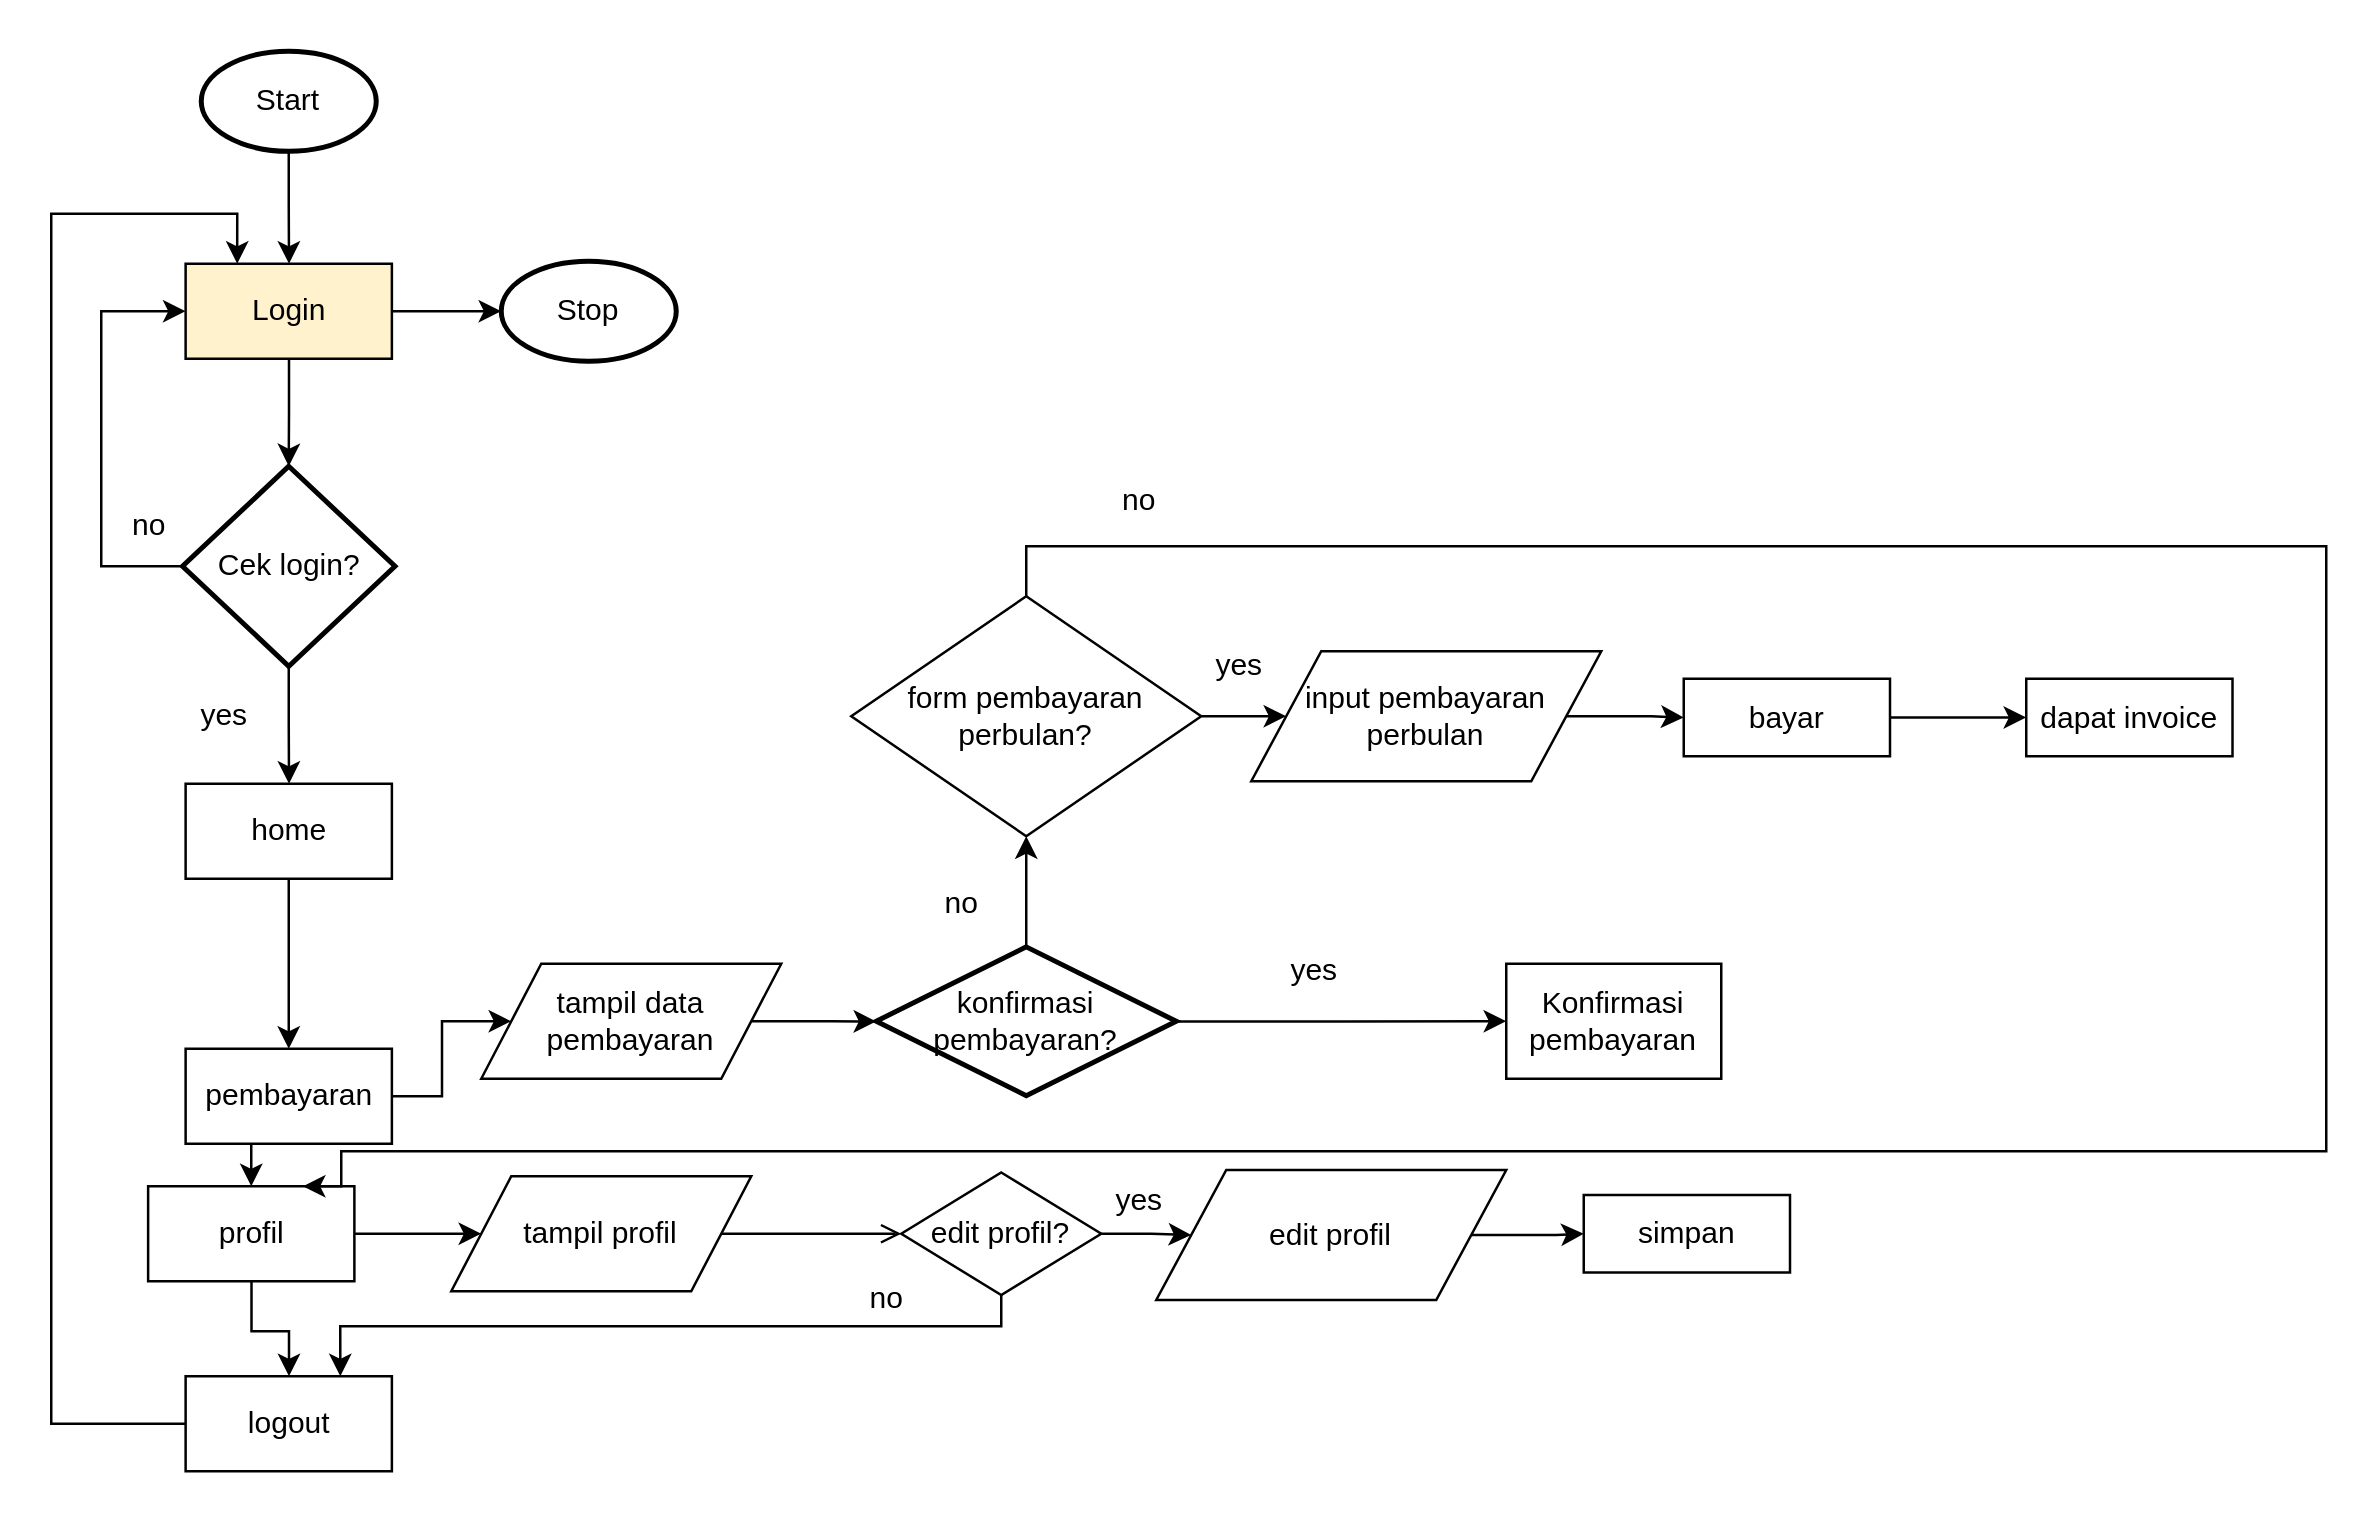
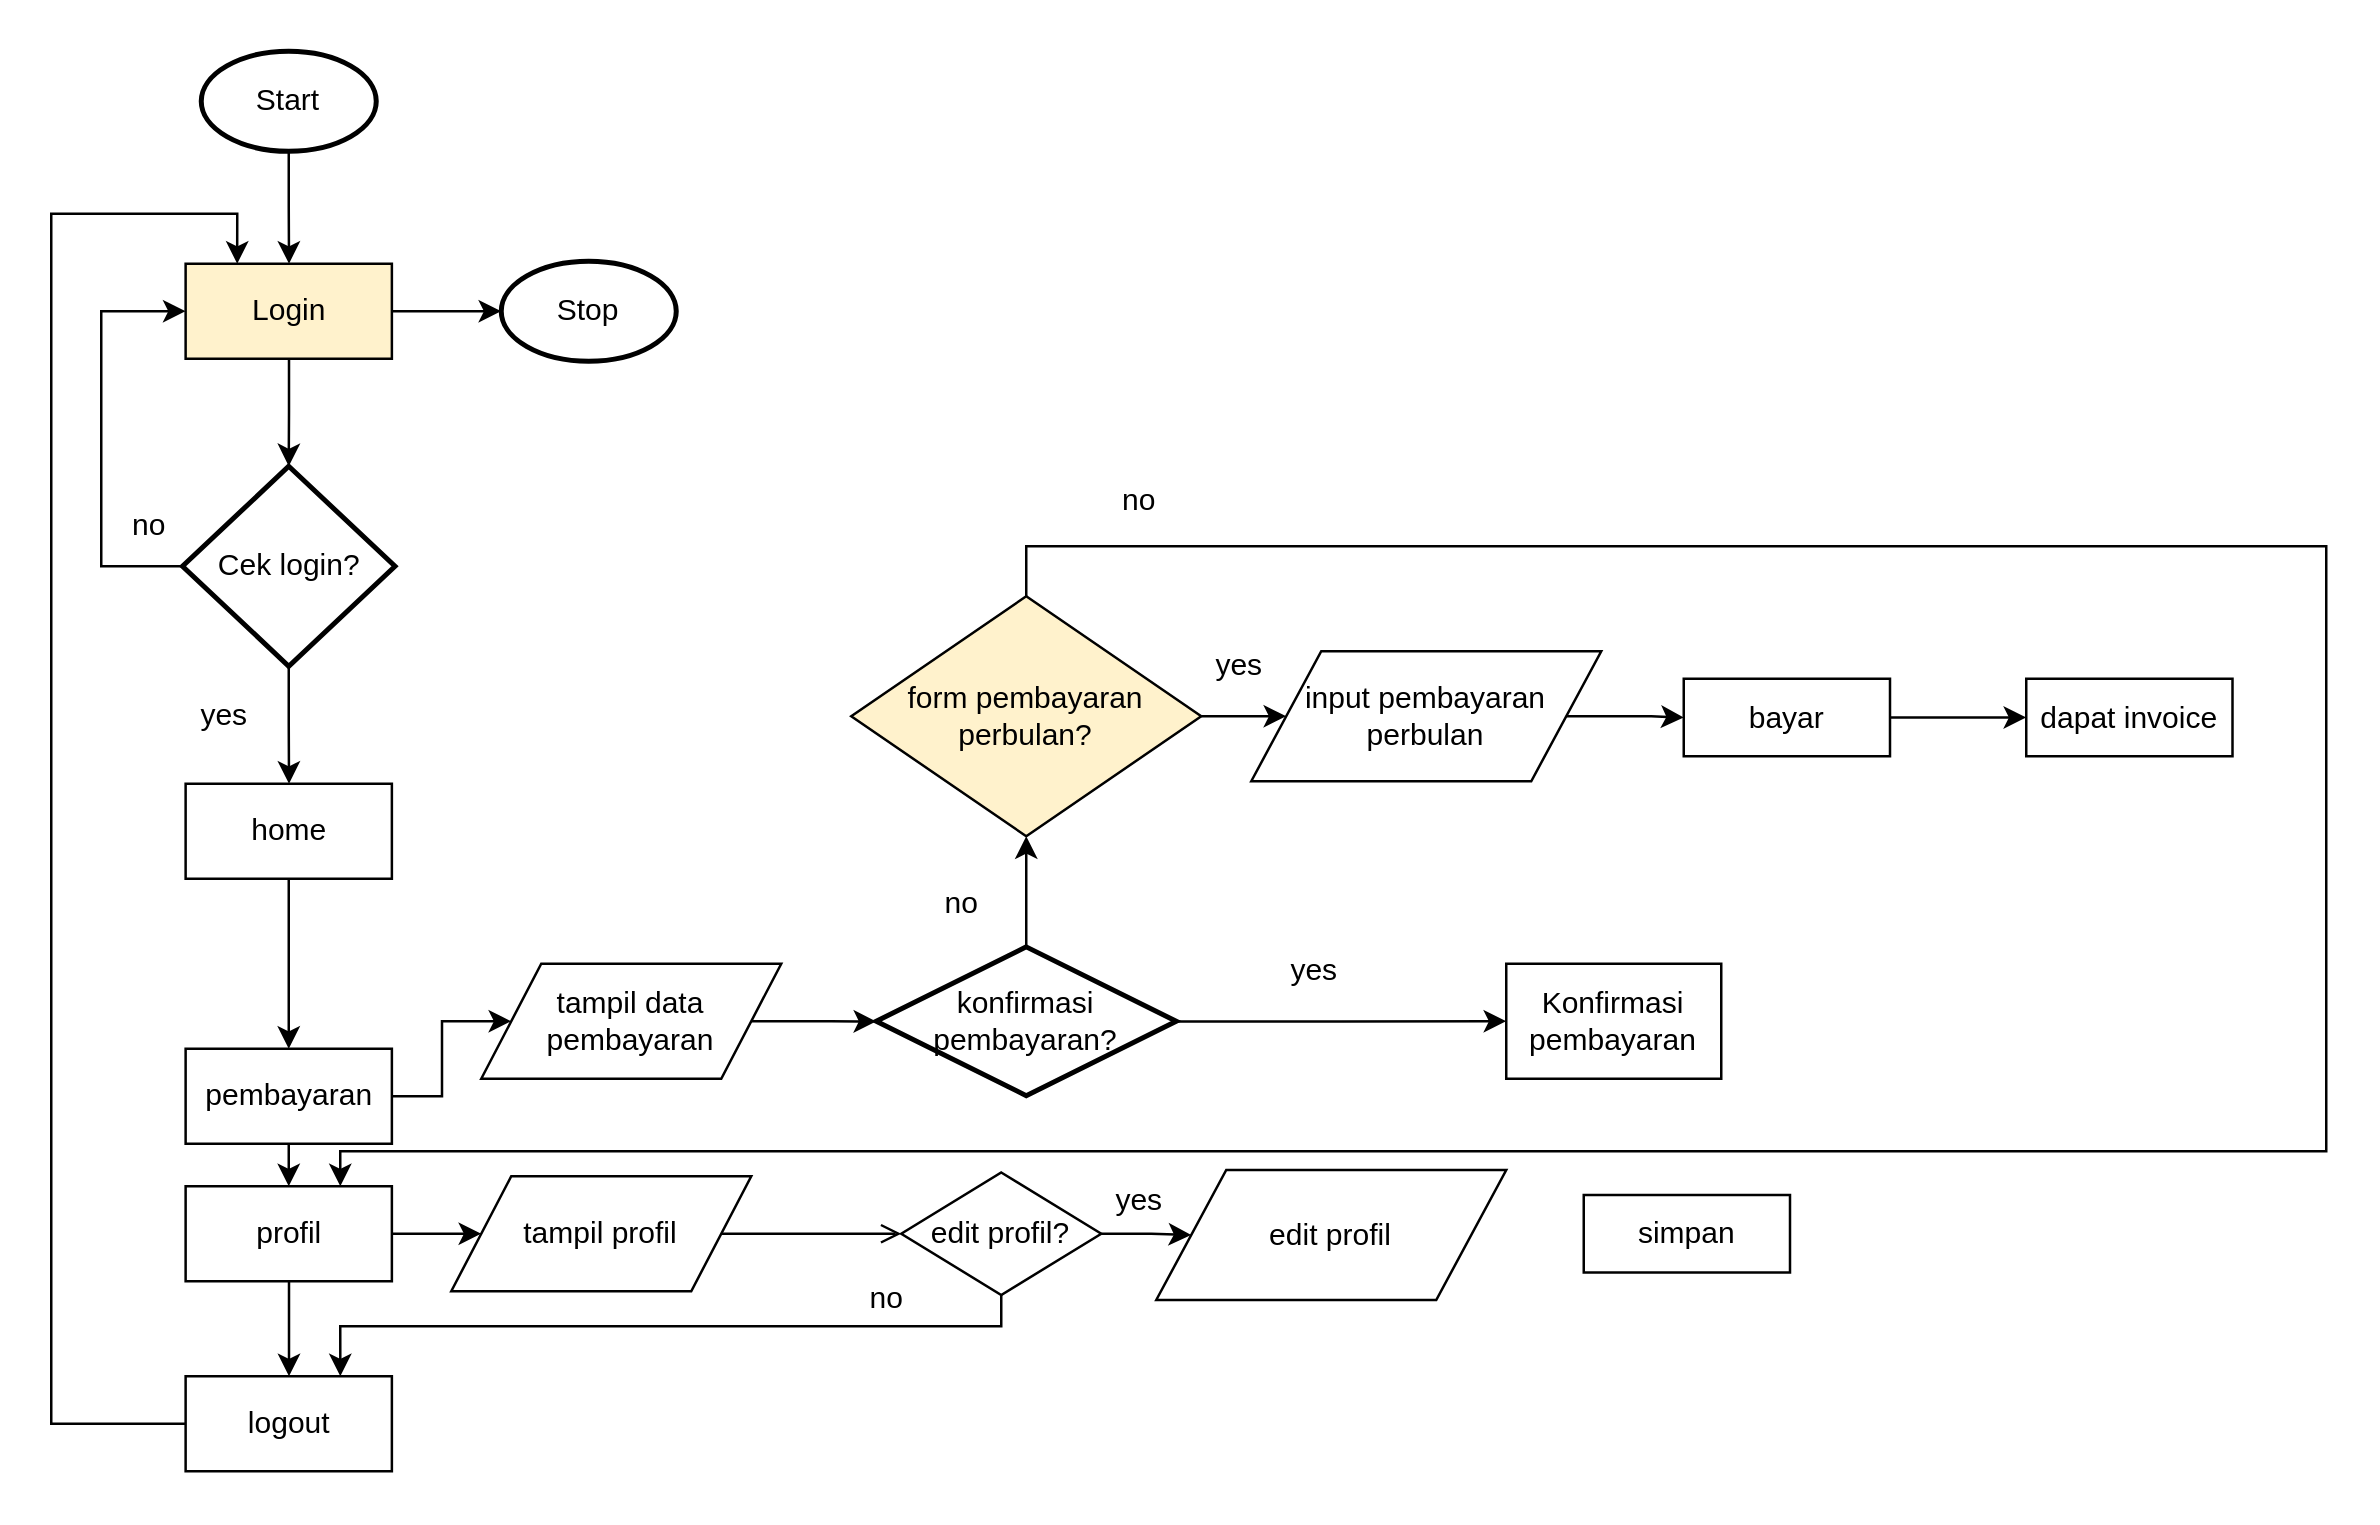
(1026, 716) -> (1026, 716)
(251, 1234) -> (289, 1234)
(1519, 1235) -> none
